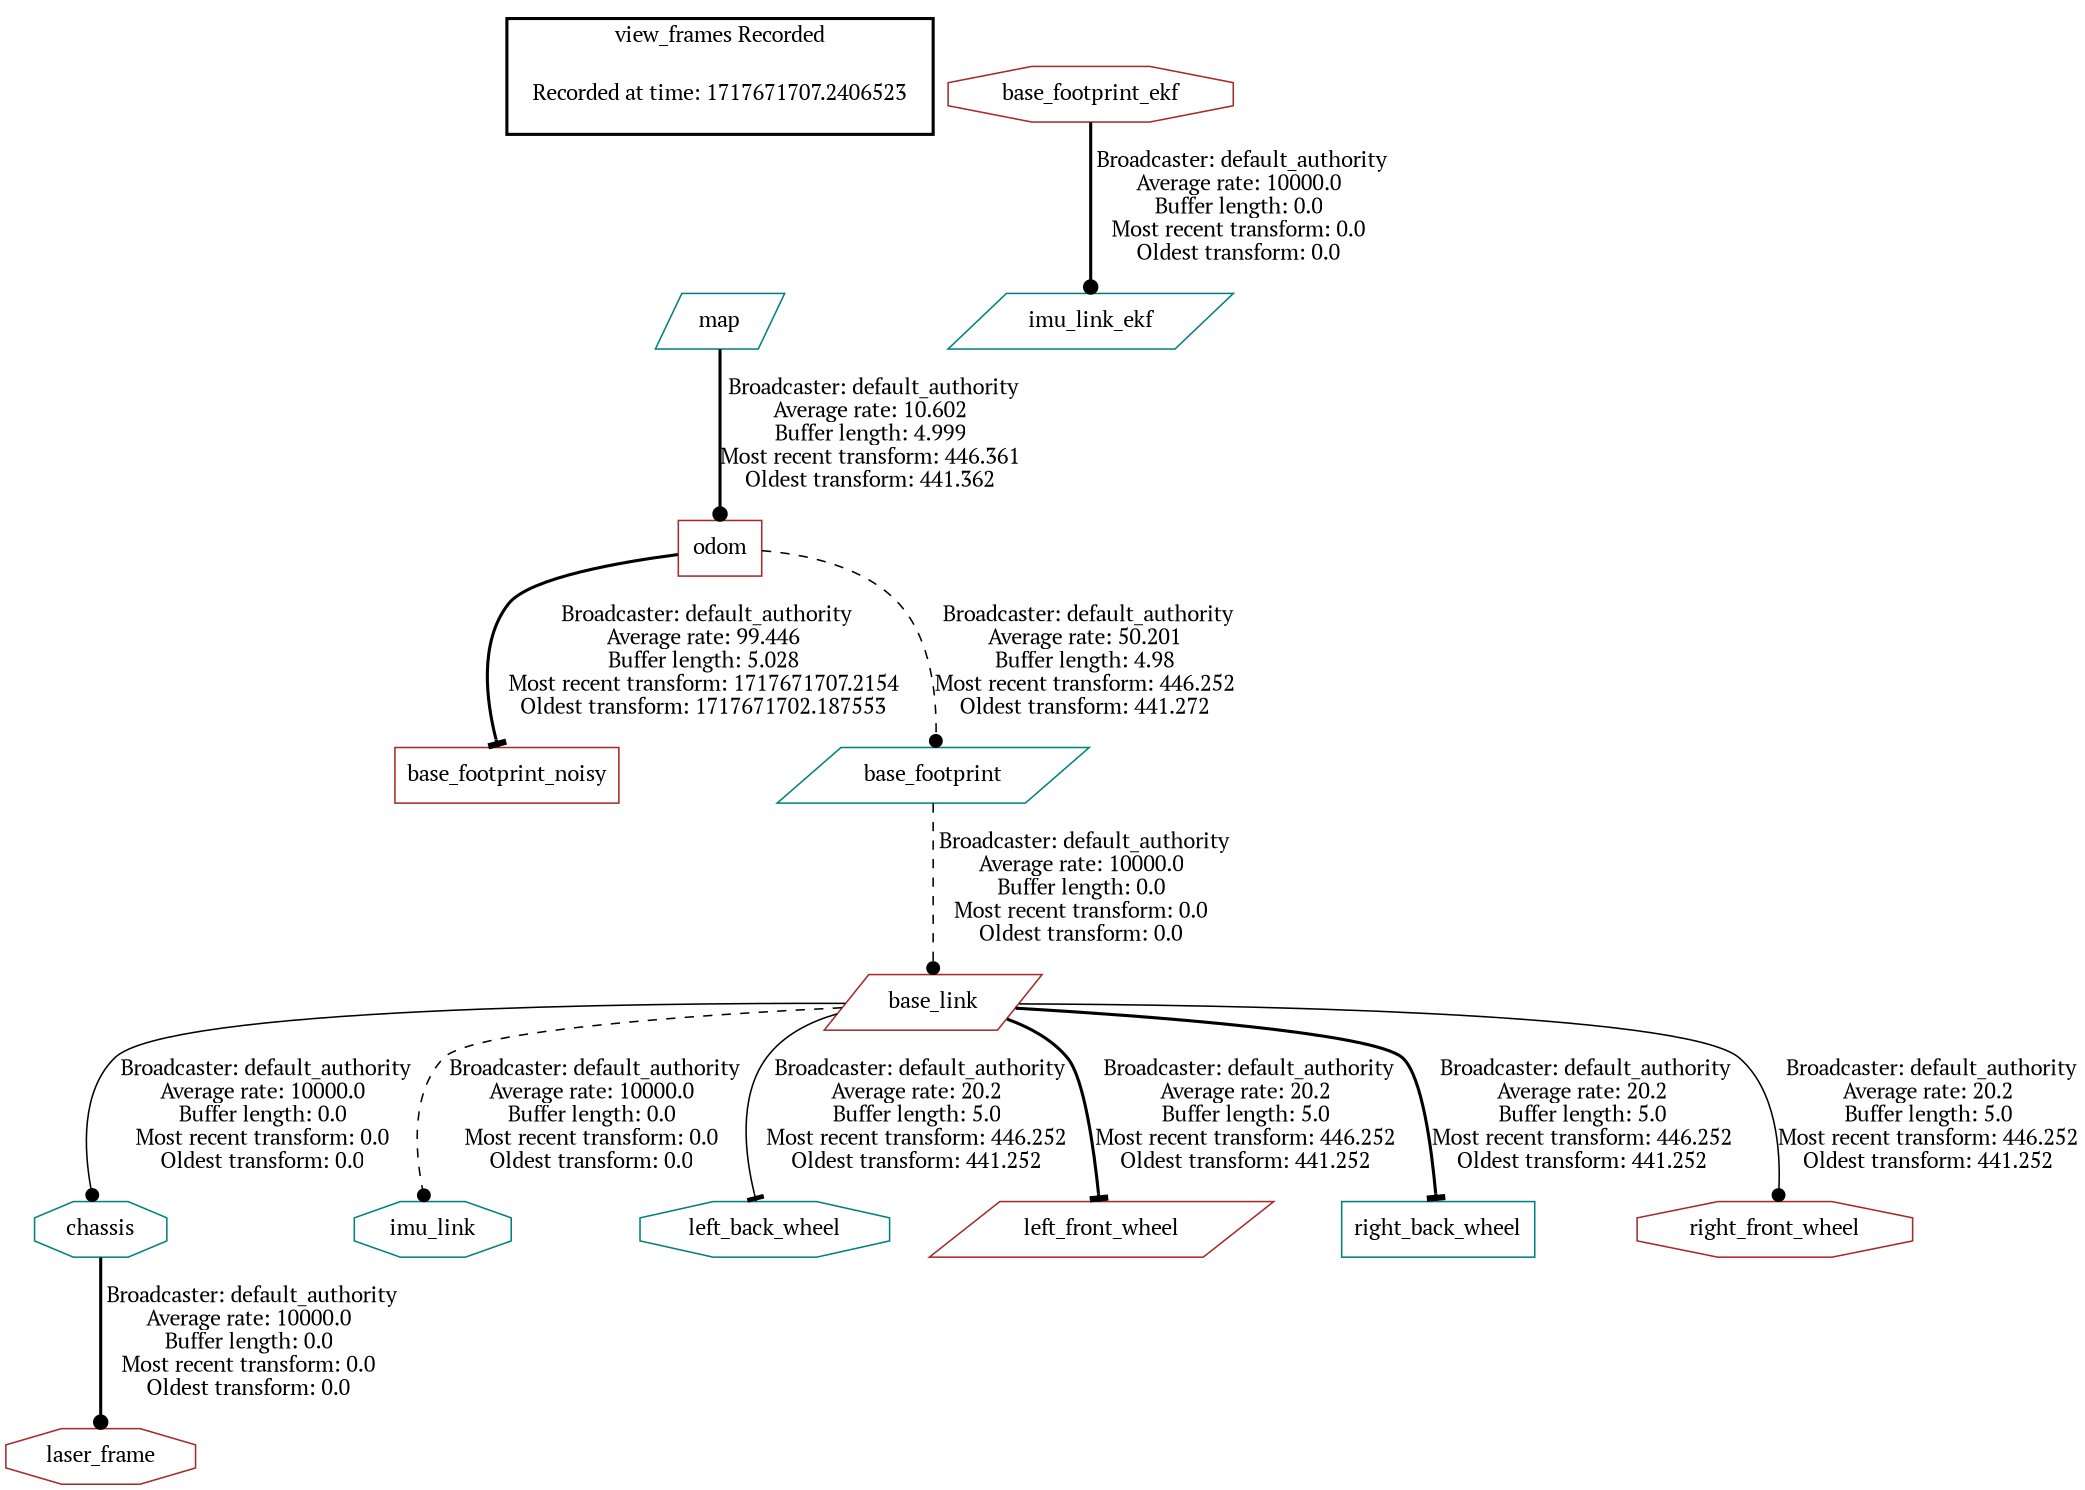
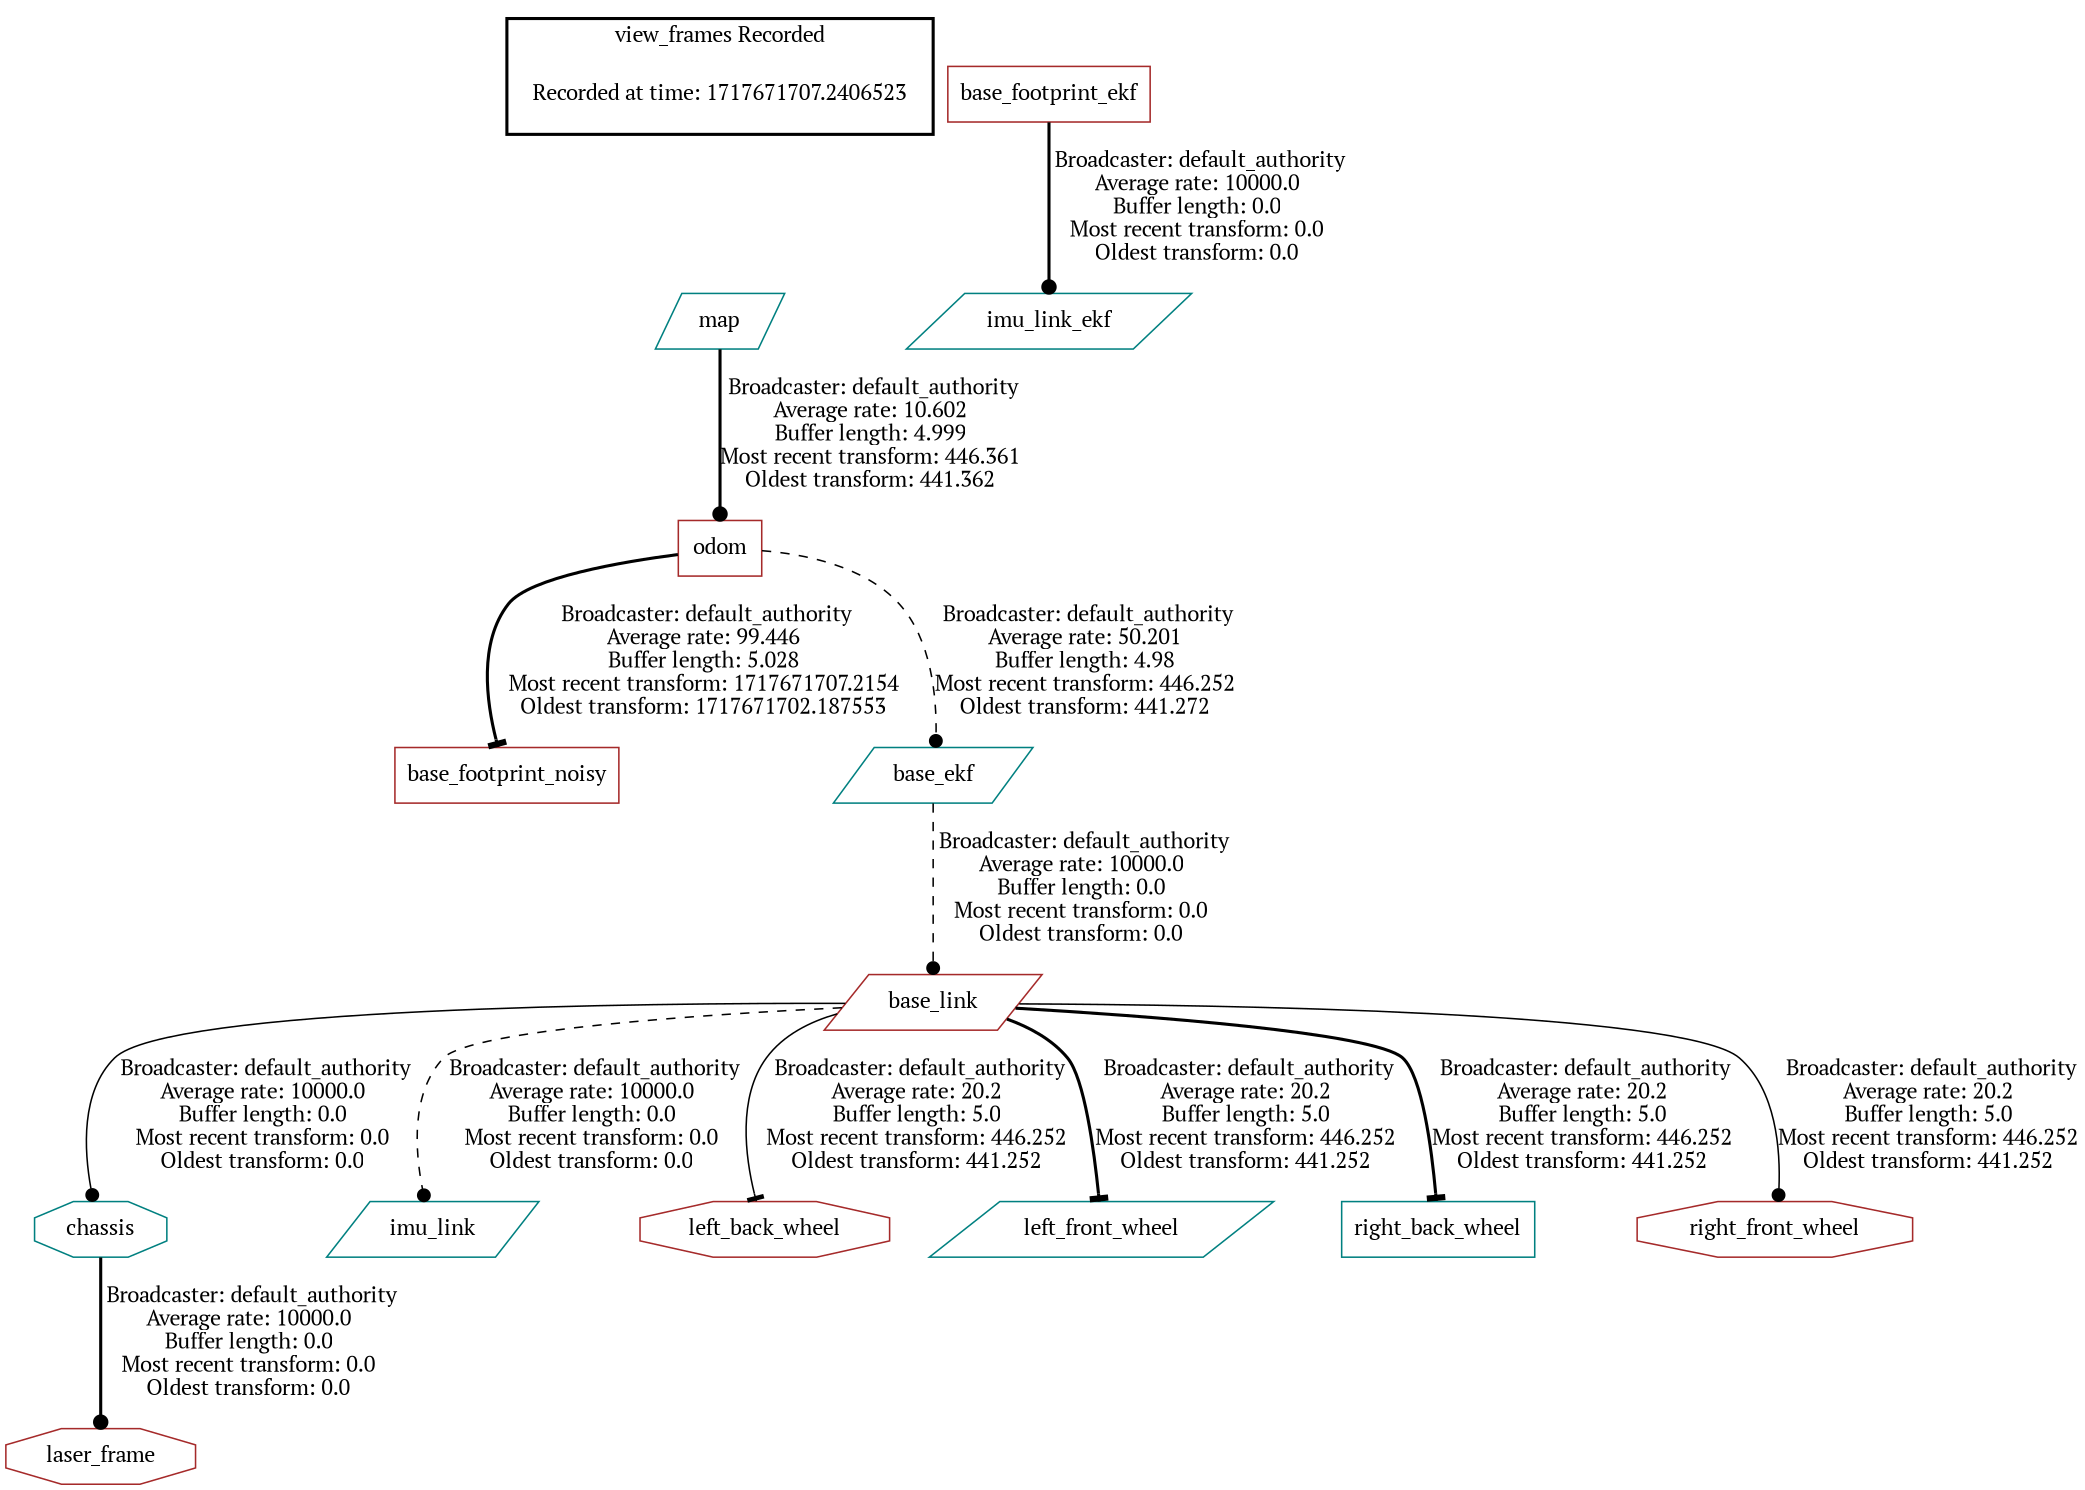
(1091, 94) -> (1049, 94)
(933, 775) -> (933, 775)
(433, 1229) -> (433, 1229)
(765, 1229) -> (765, 1229)
(1101, 1229) -> (1101, 1229)
